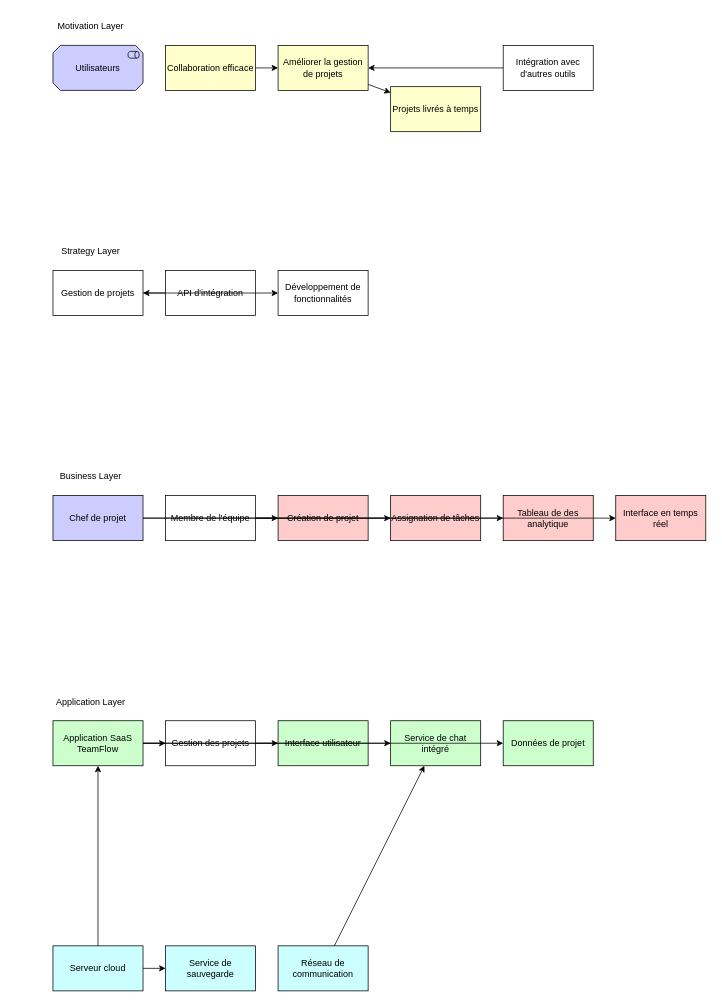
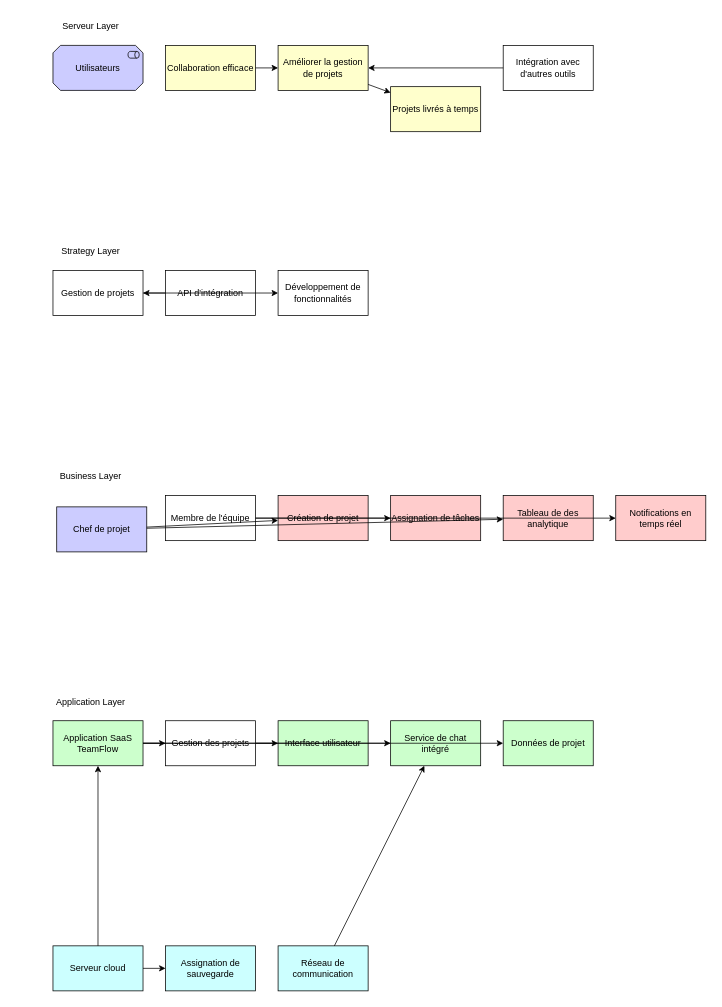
(91, 27) -> (91, 27)
(98, 518) -> (102, 529)
(660, 518) -> (660, 518)
(210, 968) -> (210, 968)
